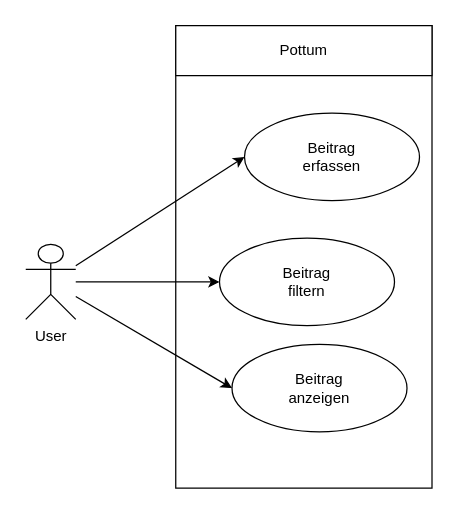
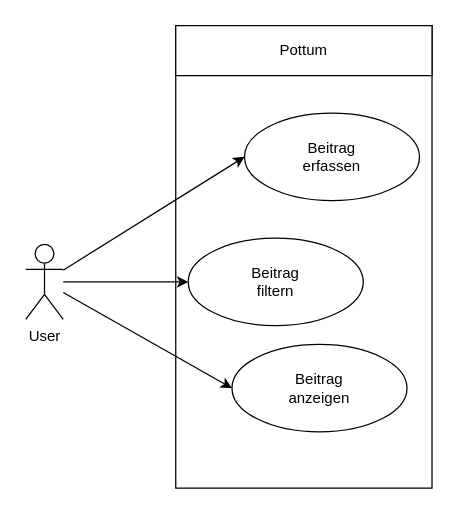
(51, 282) -> (44, 282)
(307, 282) -> (276, 282)
